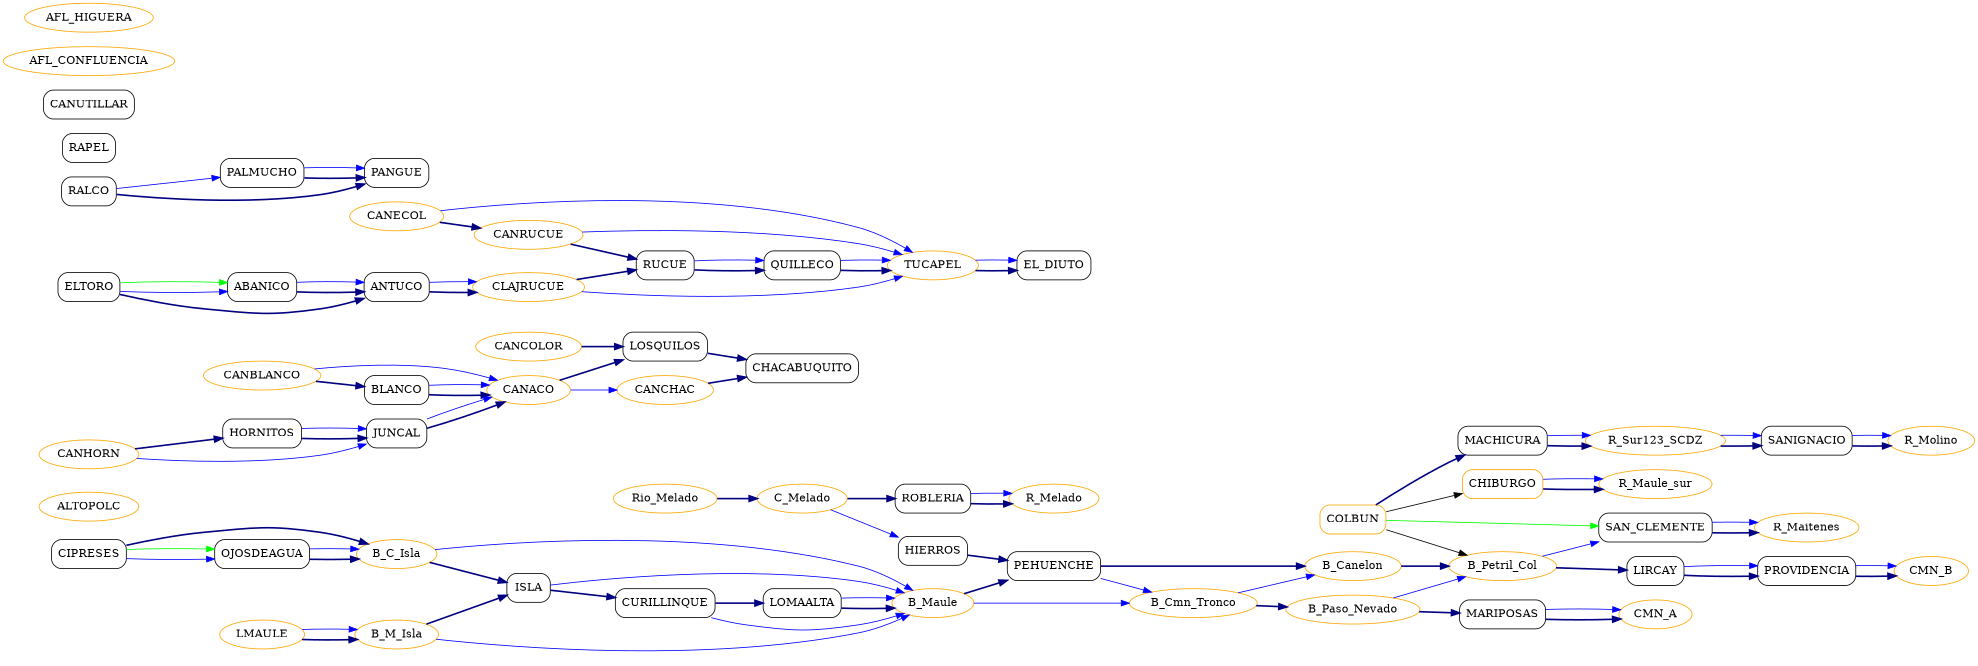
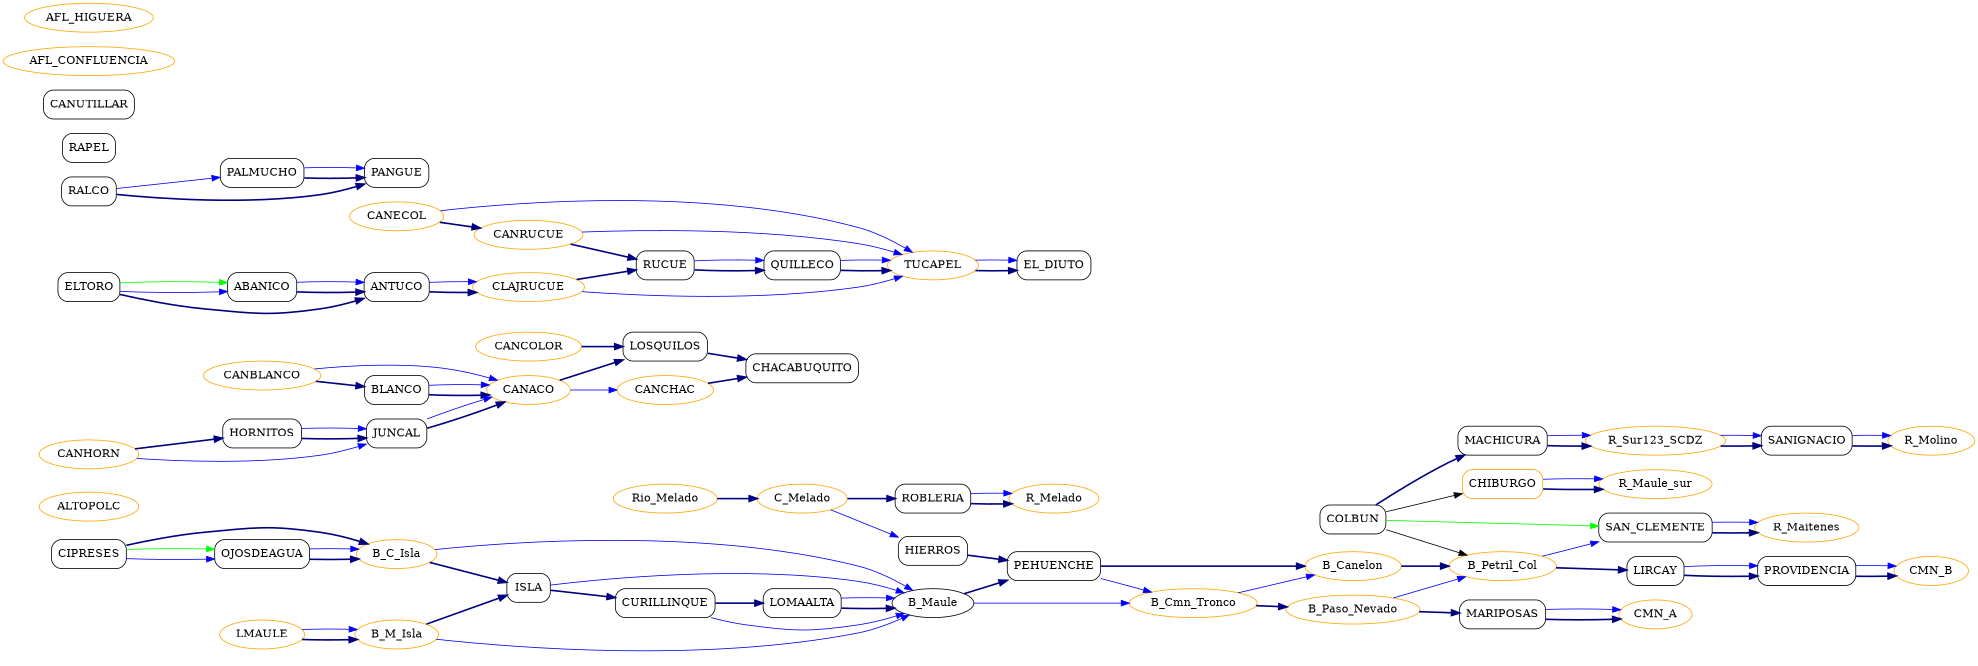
(1353, 519) -> (1353, 519)
(933, 603) -> (933, 603)
